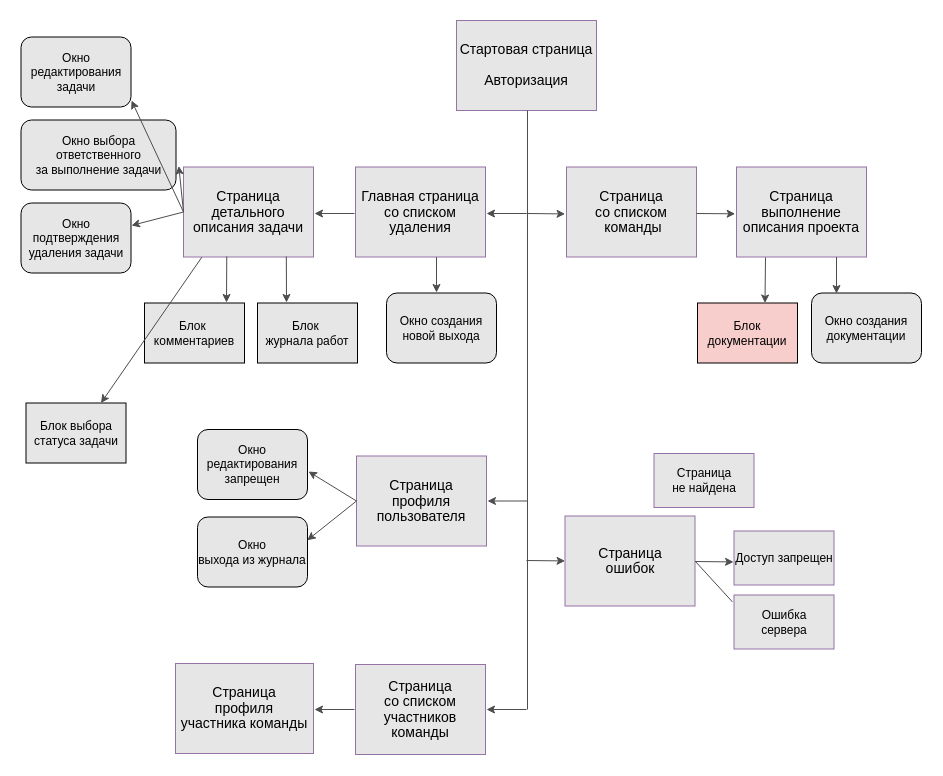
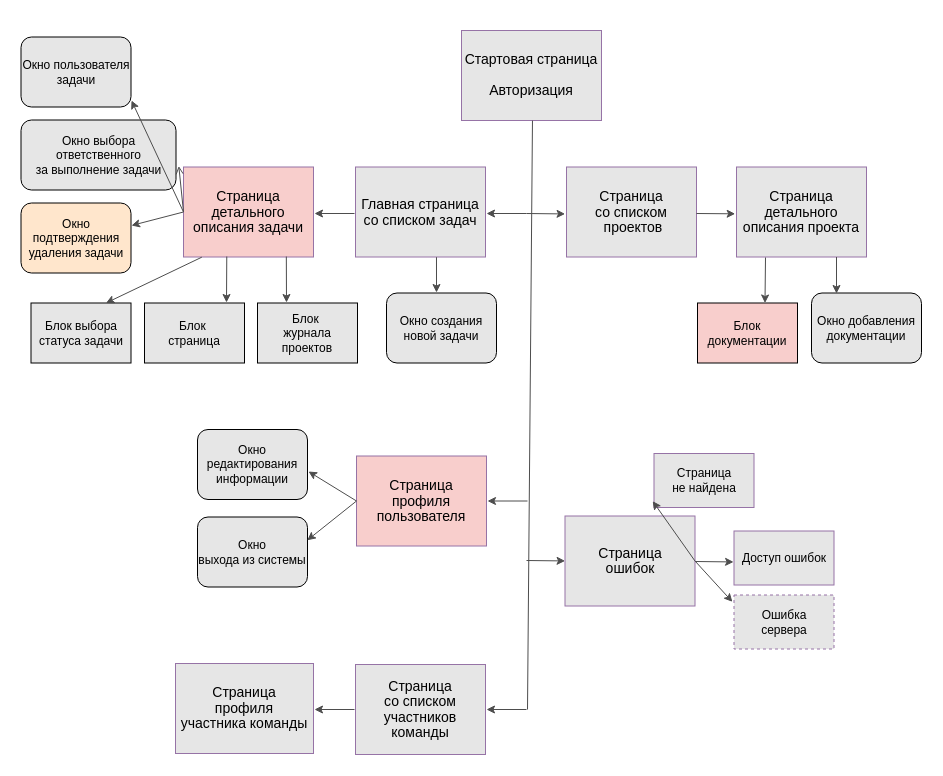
(527, 66) -> (532, 76)
(77, 73) -> (77, 73)
(180, 174) -> (179, 172)
(249, 212) -> (249, 212)
(421, 213) -> (421, 213)
(632, 213) -> (632, 213)
(802, 213) -> (802, 213)
(76, 238) -> (76, 238)
(442, 329) -> (442, 329)
(867, 329) -> (867, 329)
(195, 334) -> (195, 334)
(308, 334) -> (308, 334)
(76, 433) -> (81, 333)
(253, 465) -> (253, 465)
(422, 501) -> (422, 501)
none -> (676, 534)
(253, 553) -> (253, 553)
(785, 559) -> (785, 559)
(729, 598) -> (727, 596)
(784, 622) -> (784, 622)
